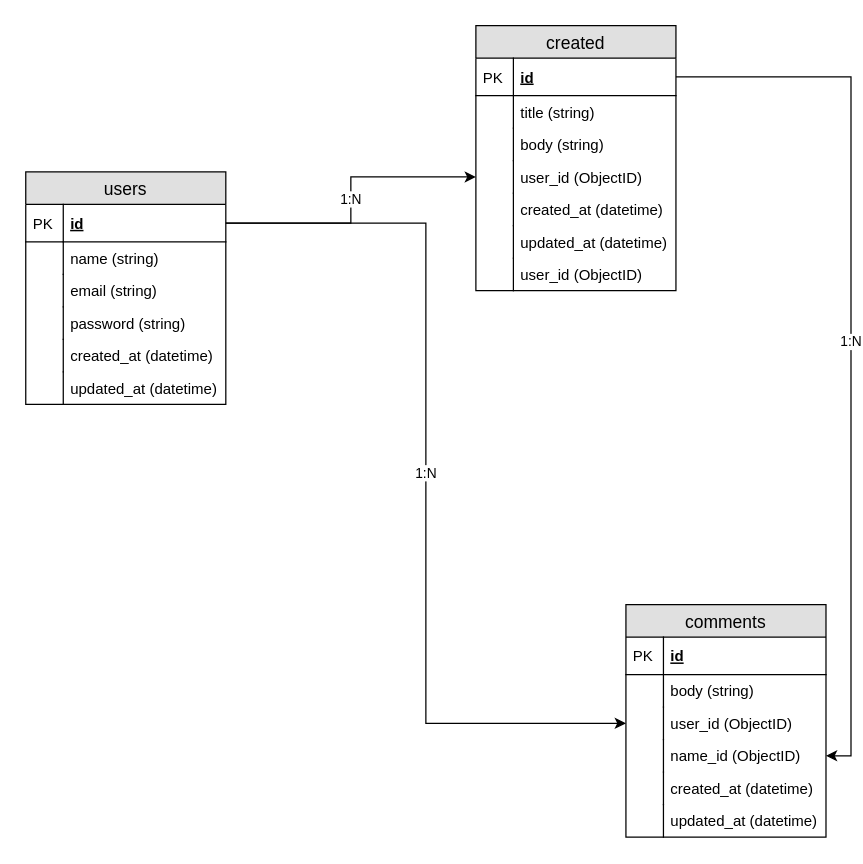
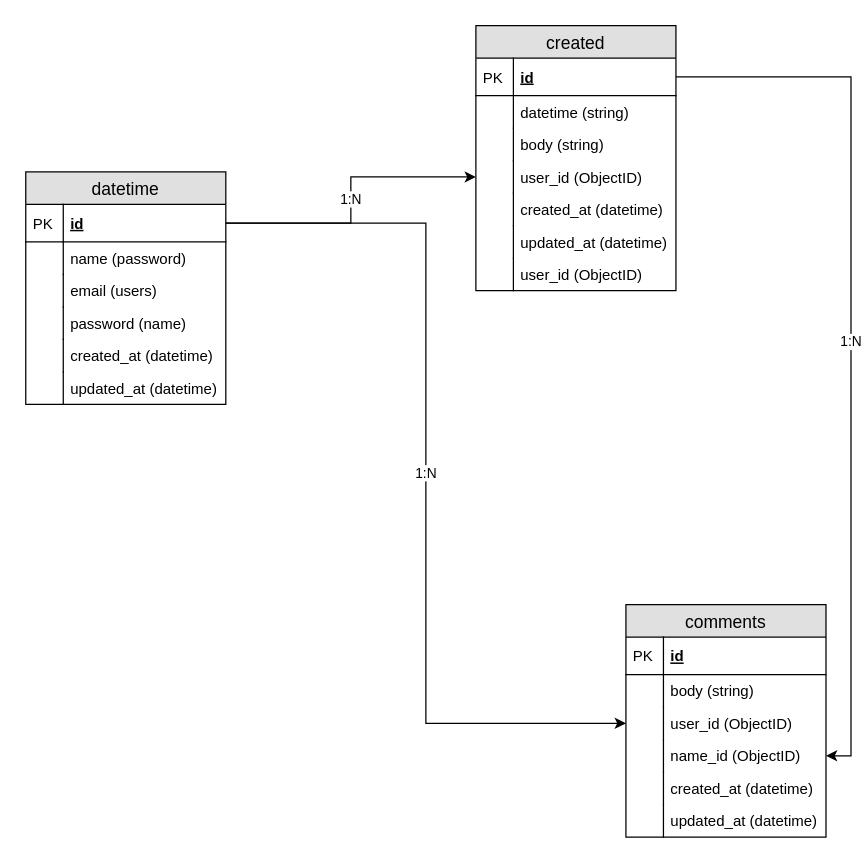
(571, 113) -> (586, 113)
(125, 189) -> (125, 189)
(121, 259) -> (131, 259)
(121, 291) -> (119, 291)
(138, 324) -> (131, 324)
